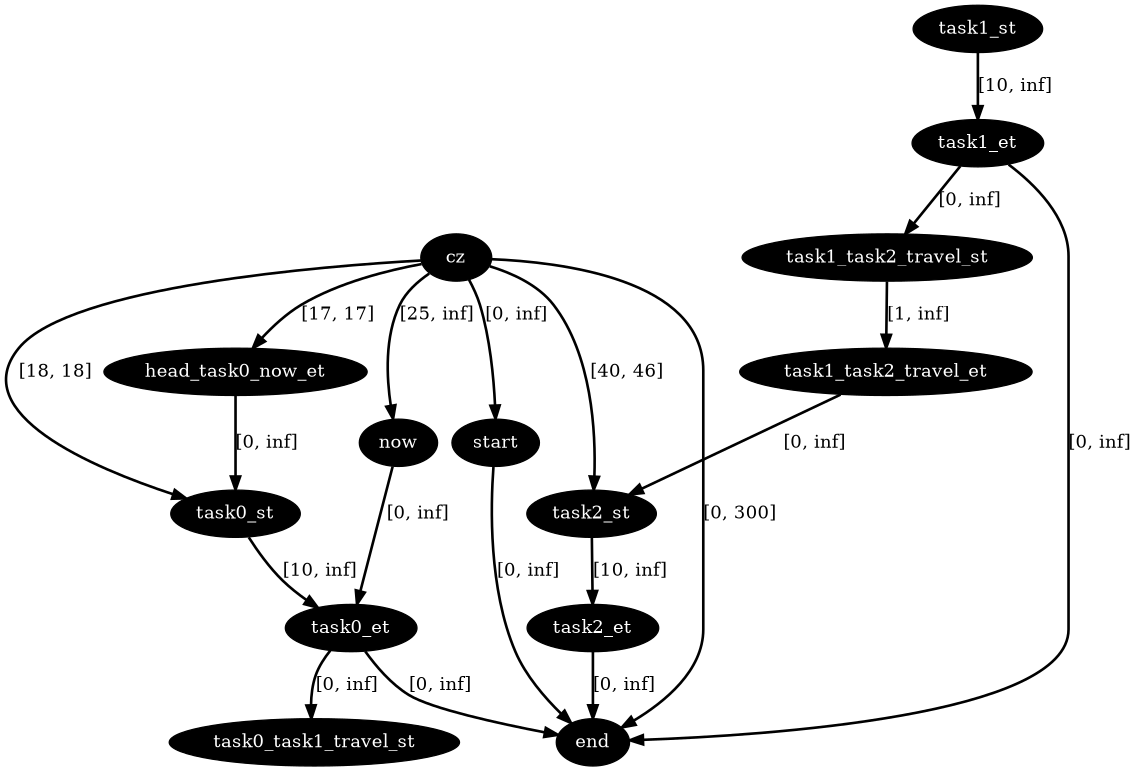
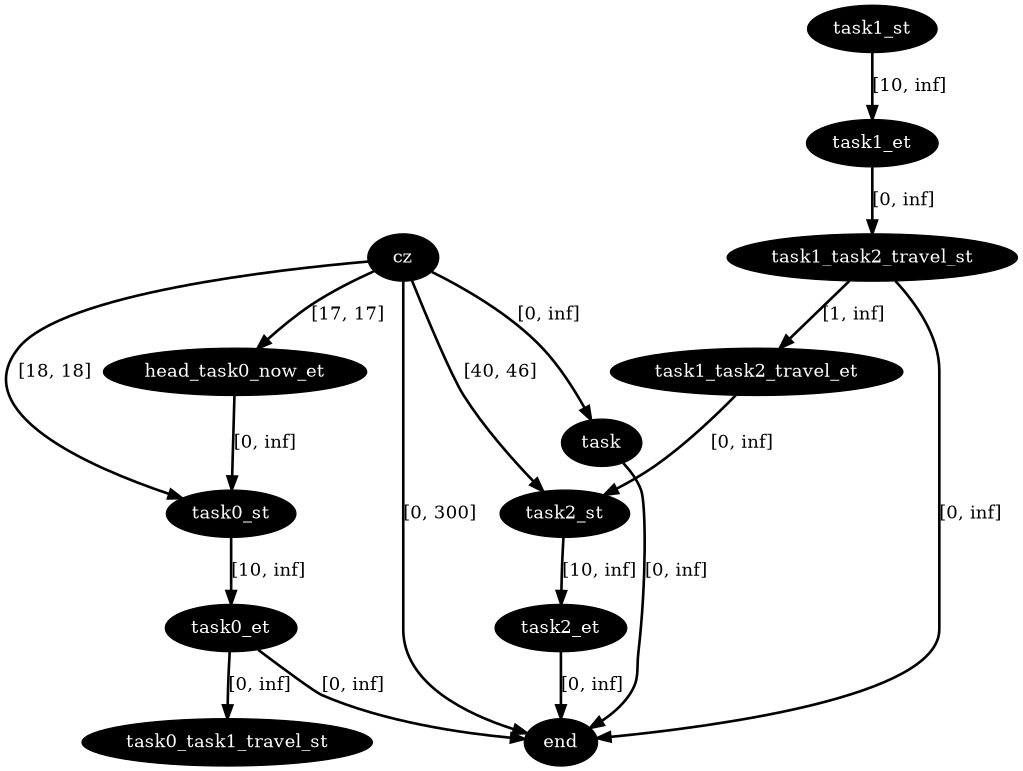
(398, 443) -> none
(496, 443) -> (602, 443)
(1069, 615) -> (939, 629)
